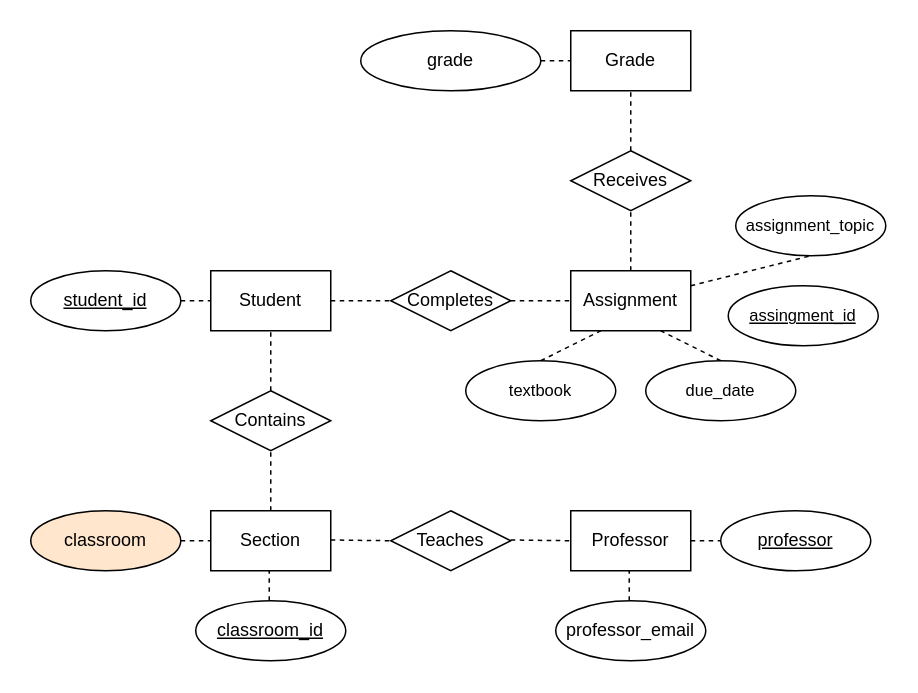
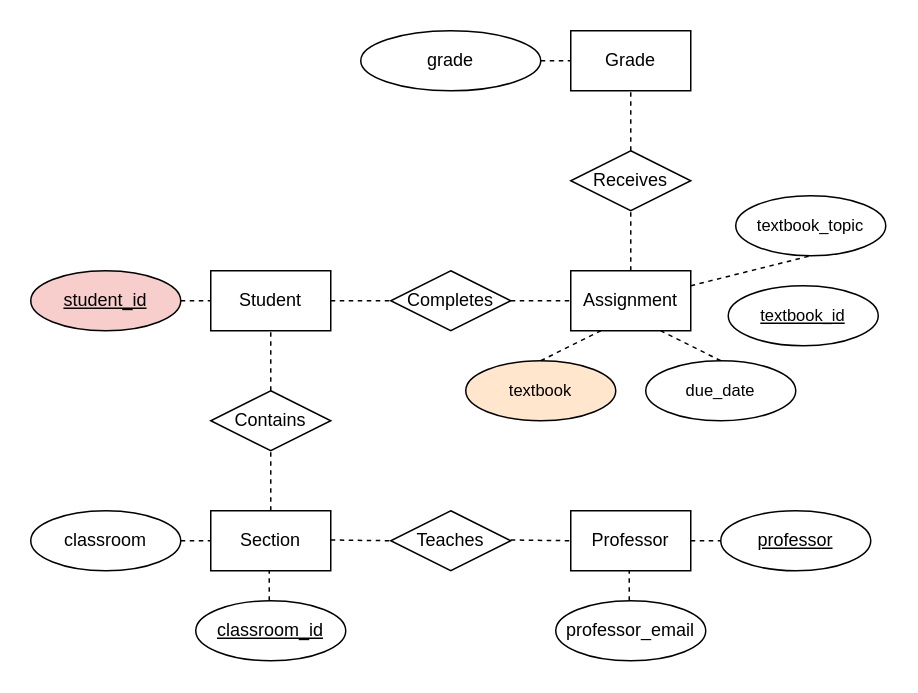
(811, 226) -> (811, 226)
(106, 301) -> (106, 301)
(803, 316) -> (803, 316)
(541, 391) -> (541, 391)
(106, 541) -> (106, 541)
